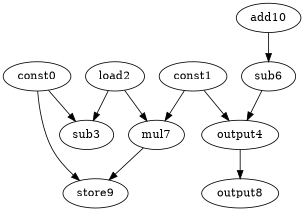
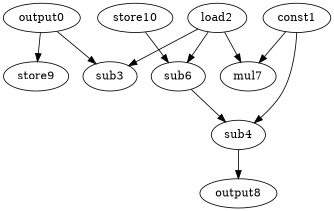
(269, 18) -> (135, 18)
none -> (200, 44)
(37, 76) -> (42, 18)
(240, 135) -> (238, 135)
(129, 161) -> none
